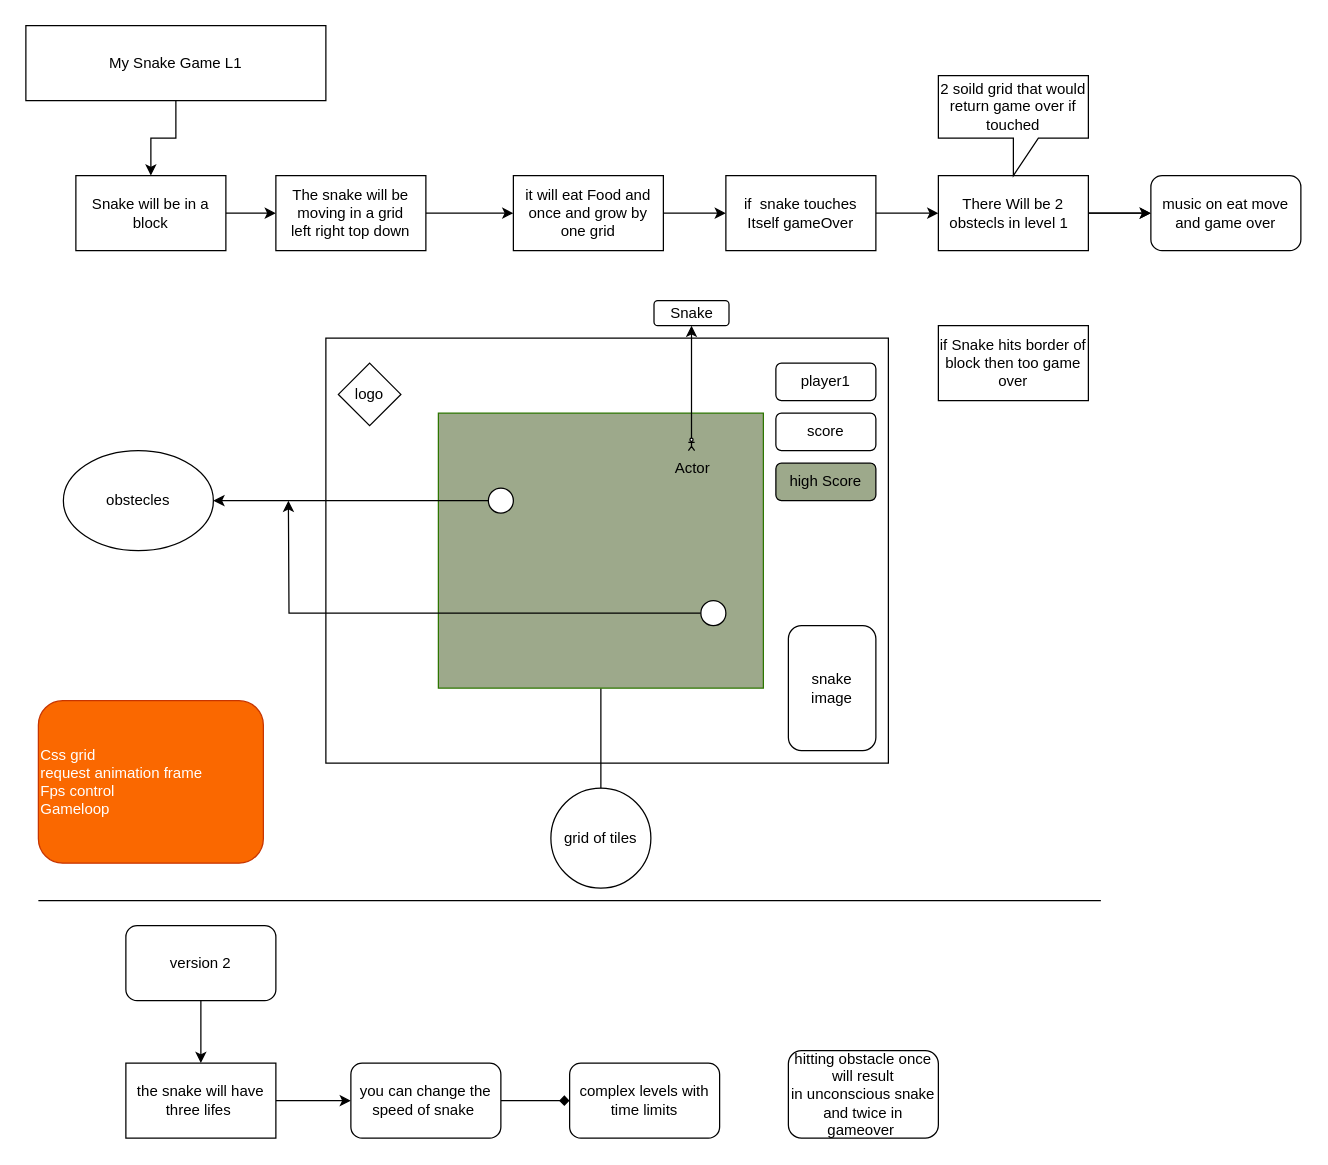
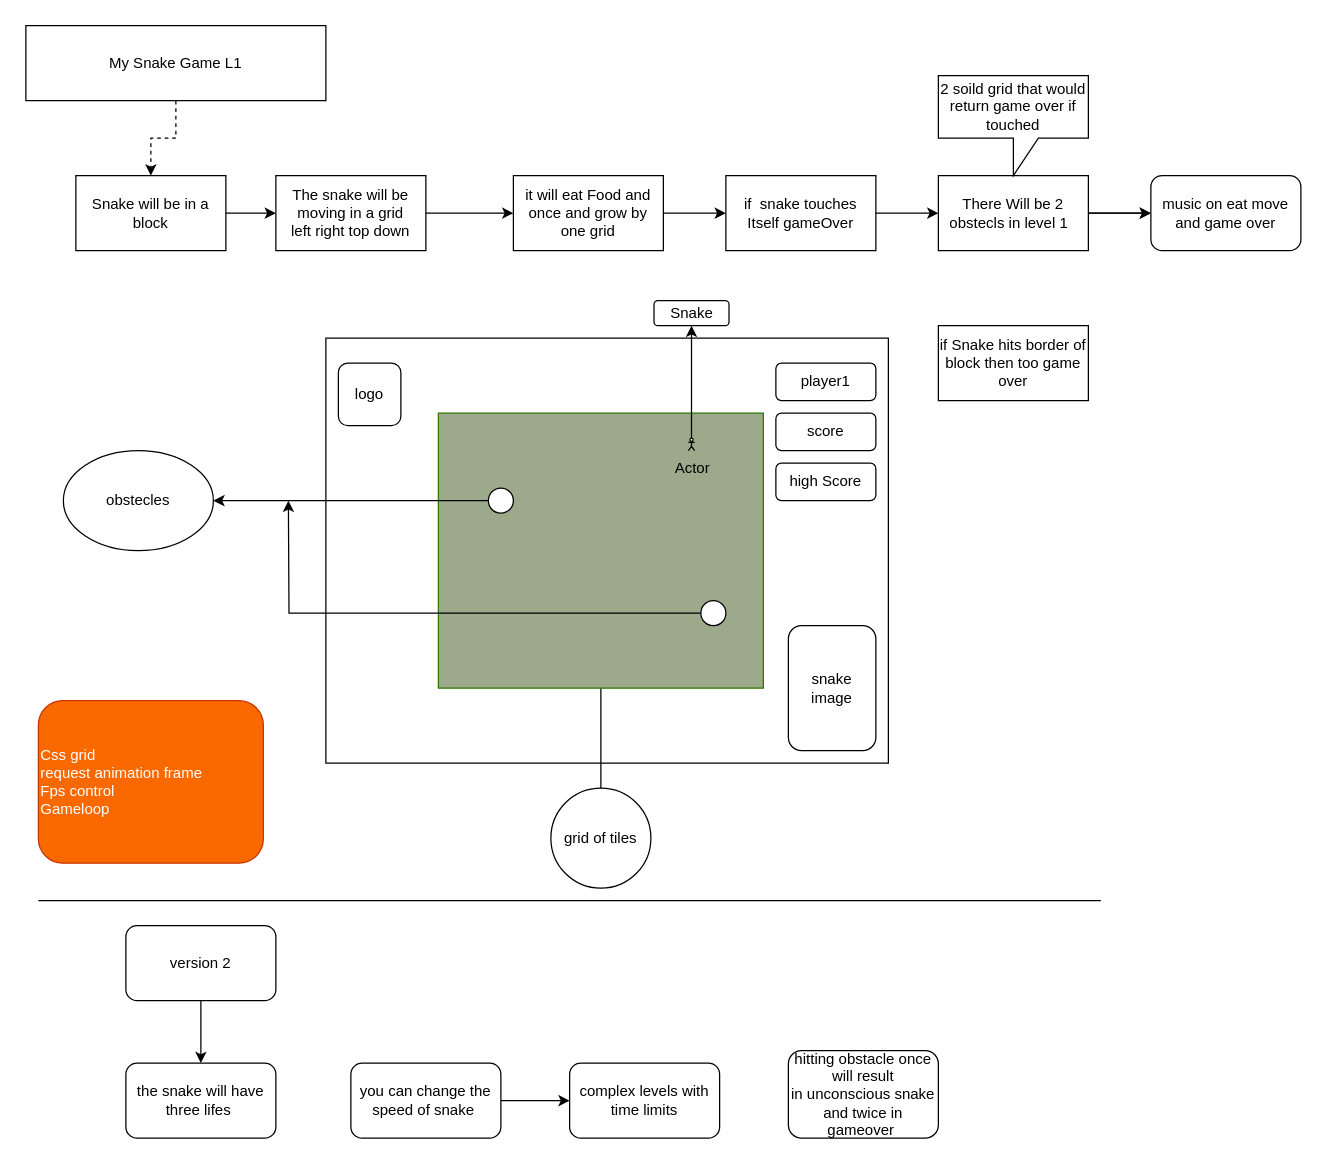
(167, 138) -> (167, 138)
(369, 394) -> (369, 394)
(826, 482) -> (826, 482)
(201, 1101) -> (201, 1101)
(309, 1101) -> none
(559, 1101) -> (559, 1101)
